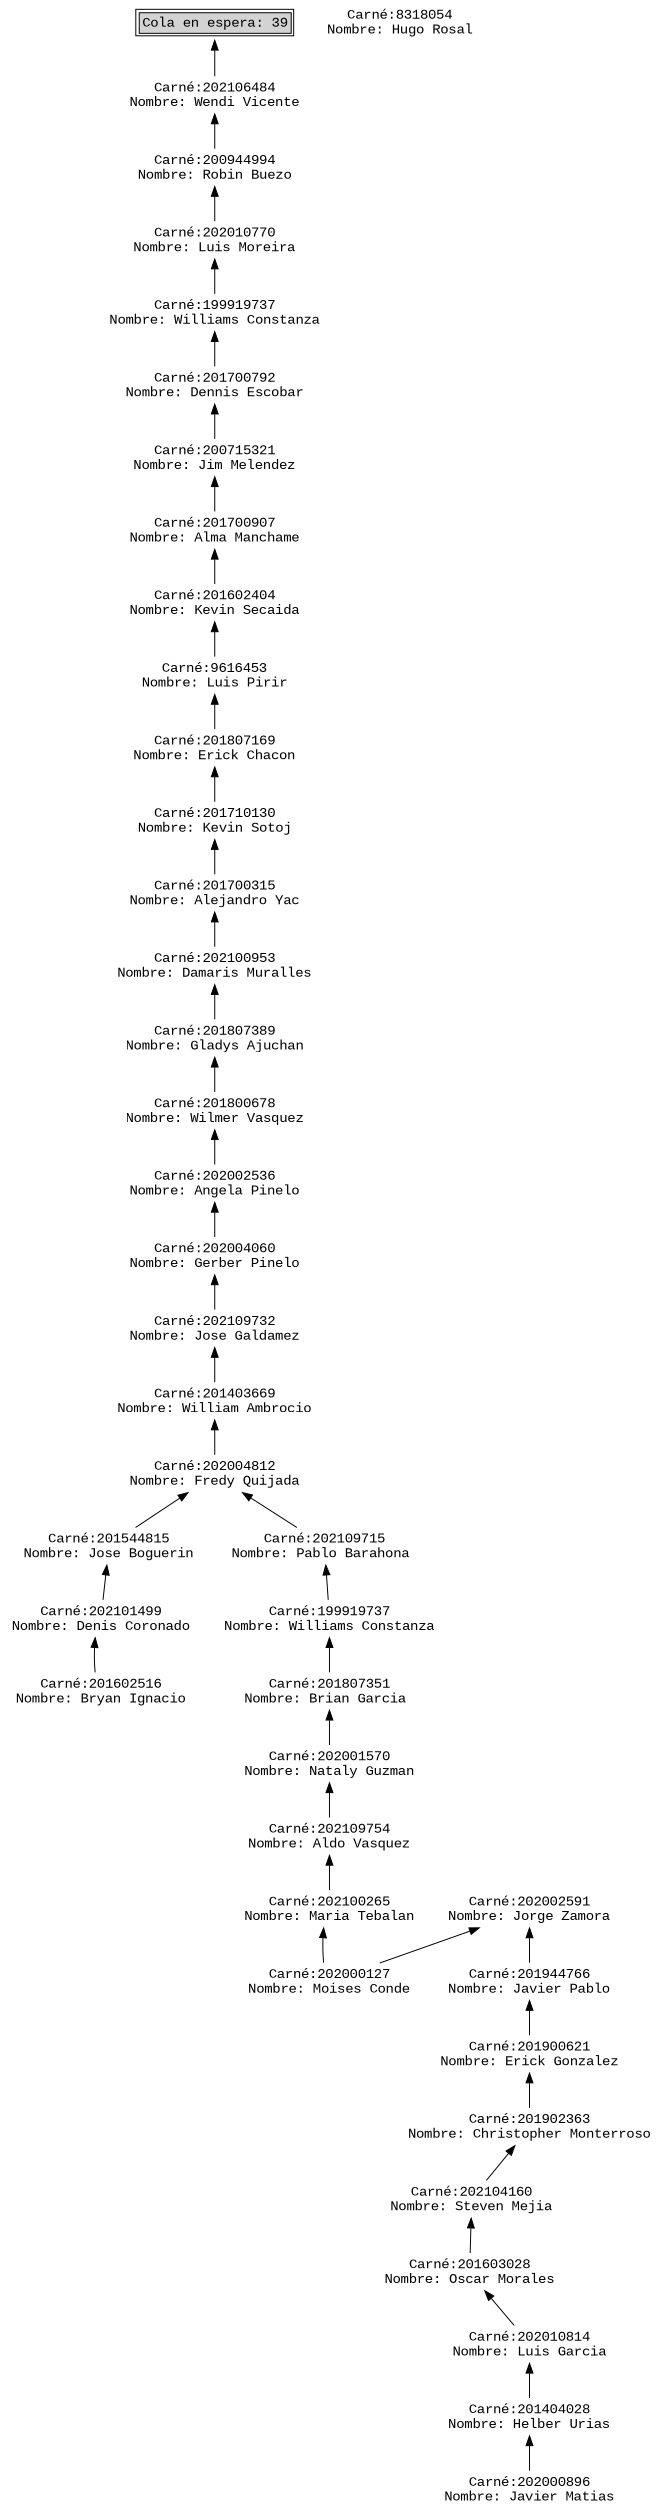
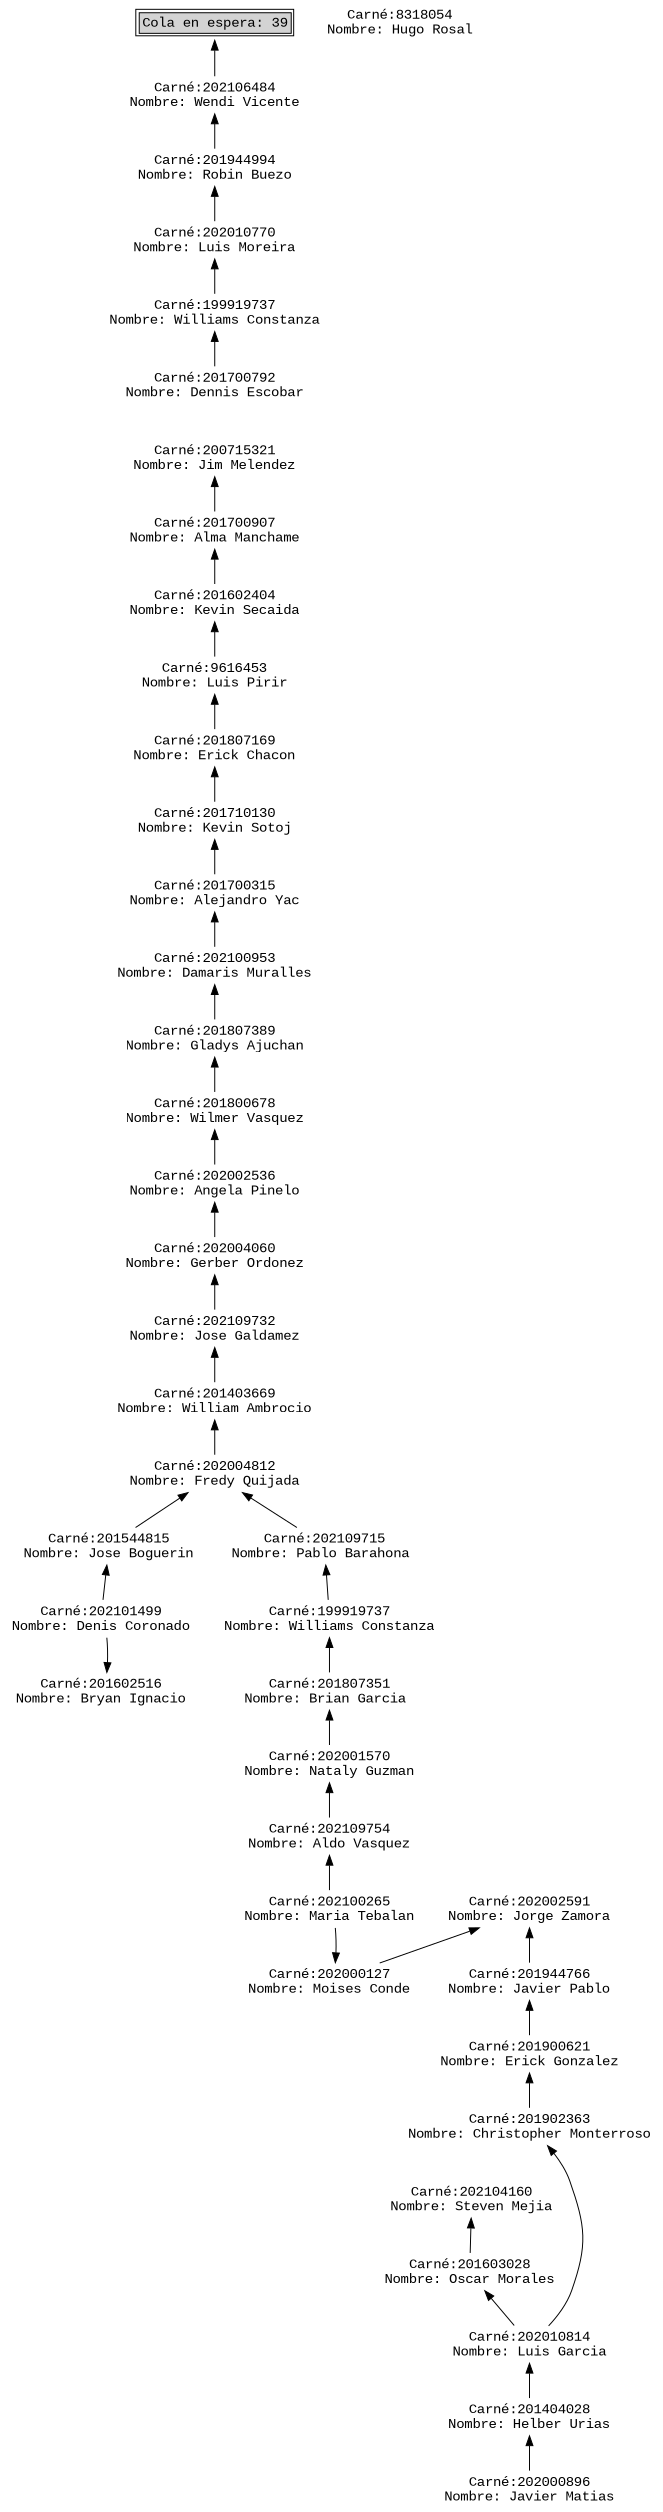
(215, 168) -> (215, 168)
(215, 427) -> none
(215, 1256) -> (215, 1256)
(94, 1660) -> (108, 1650)
(323, 1950) -> (336, 1940)
(498, 2167) -> (583, 2241)
